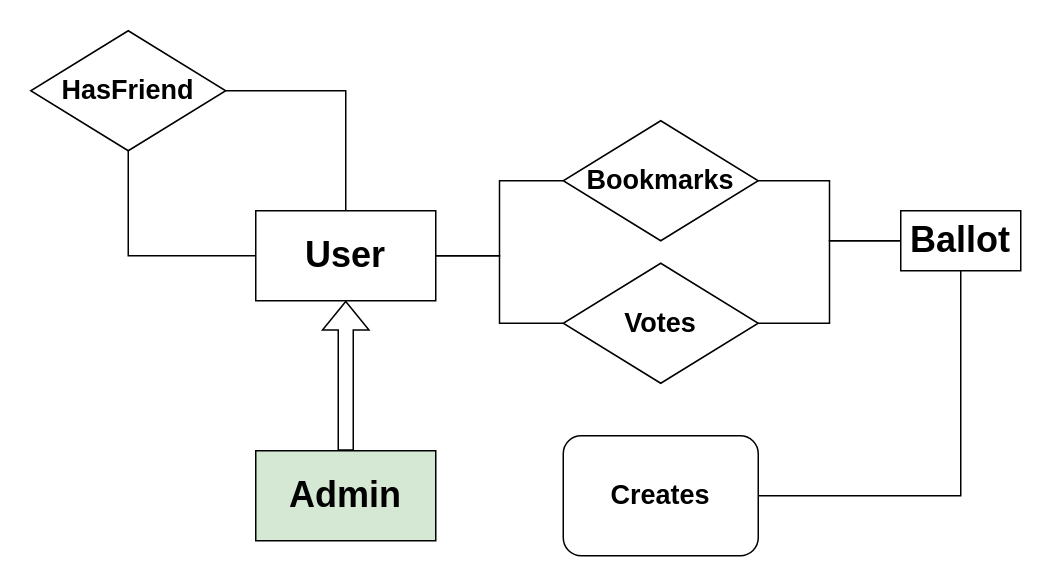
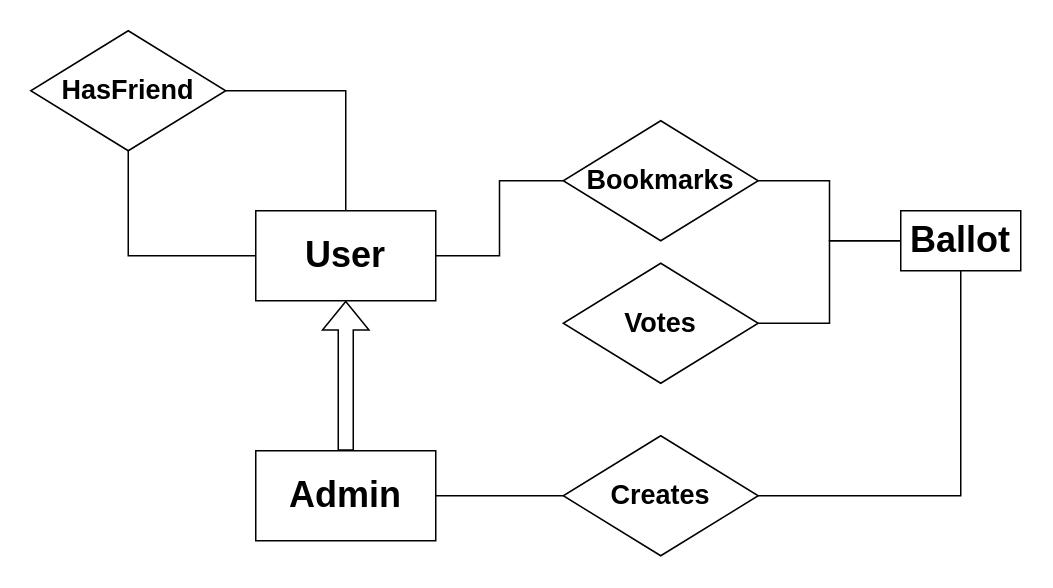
(500, 321) -> none
(346, 496) -> (346, 496)
none -> (499, 496)
(661, 496) -> (661, 496)
